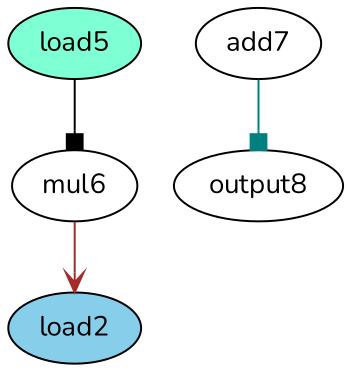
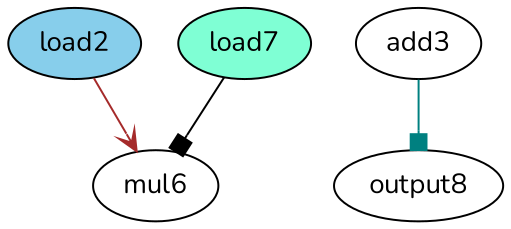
(75, 43) -> (245, 43)
(259, 43) -> (419, 43)
(75, 247) -> (110, 106)
